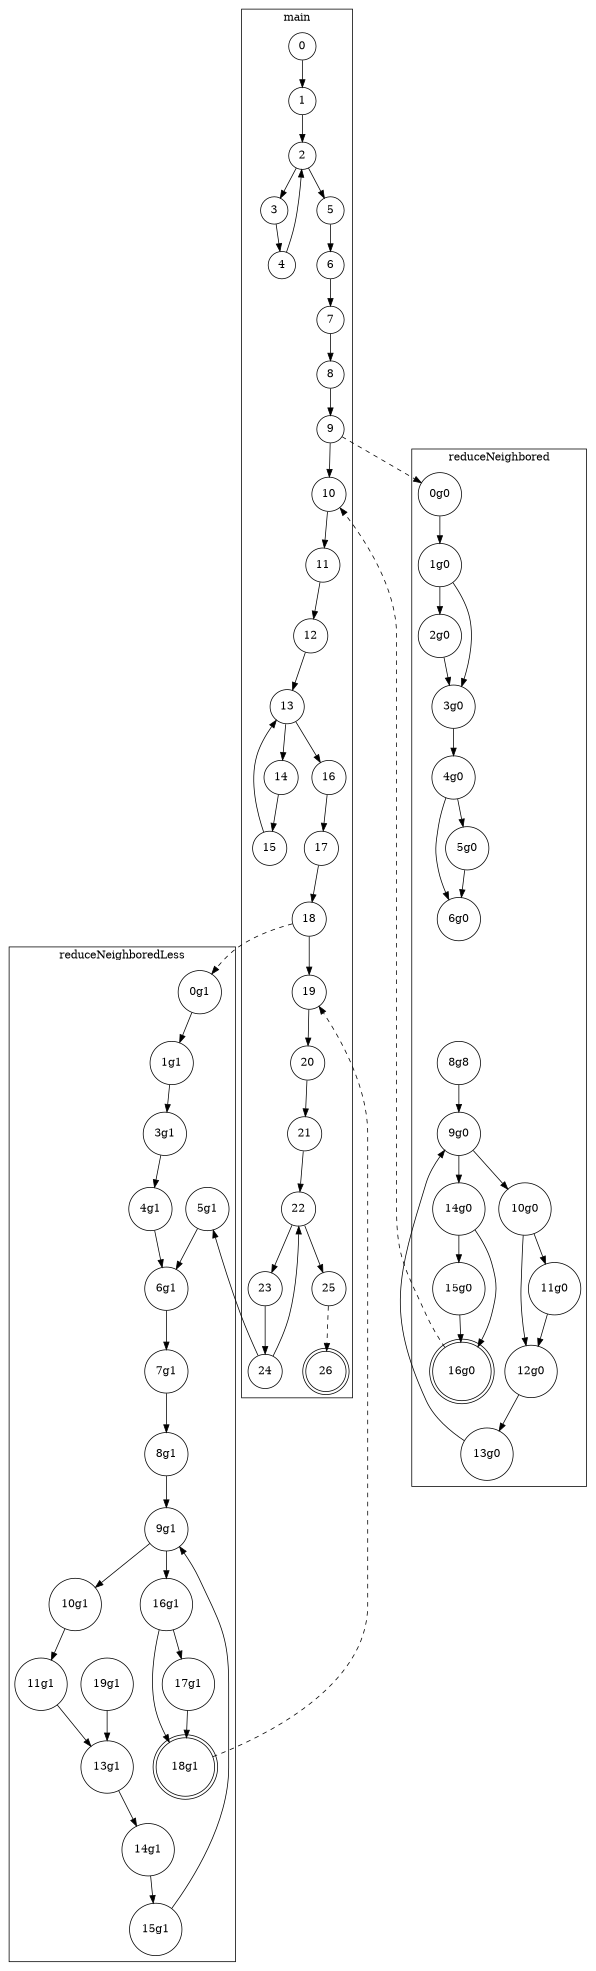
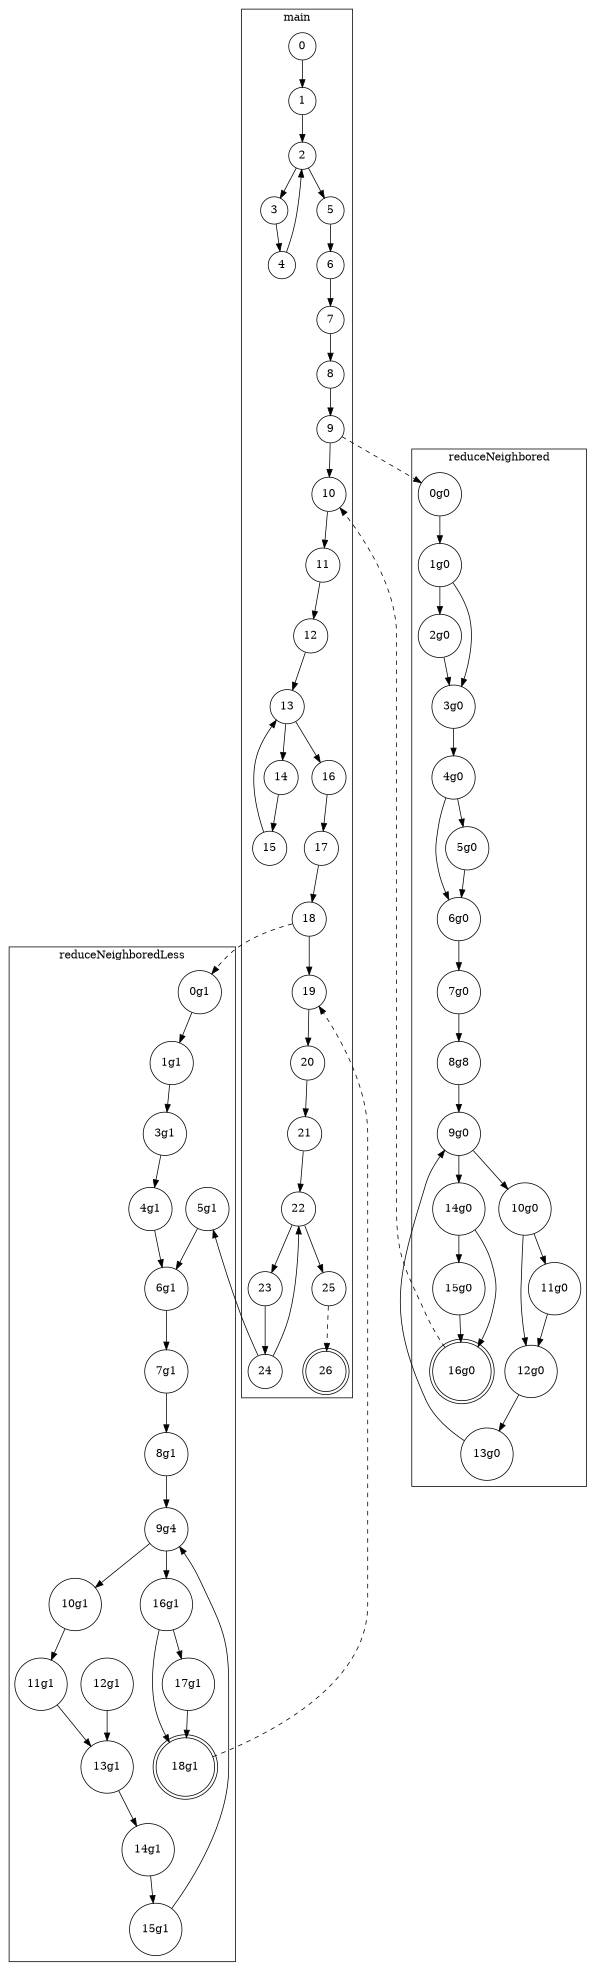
none -> (459, 992)
(166, 1529) -> (166, 1529)
(107, 1684) -> (107, 1684)
